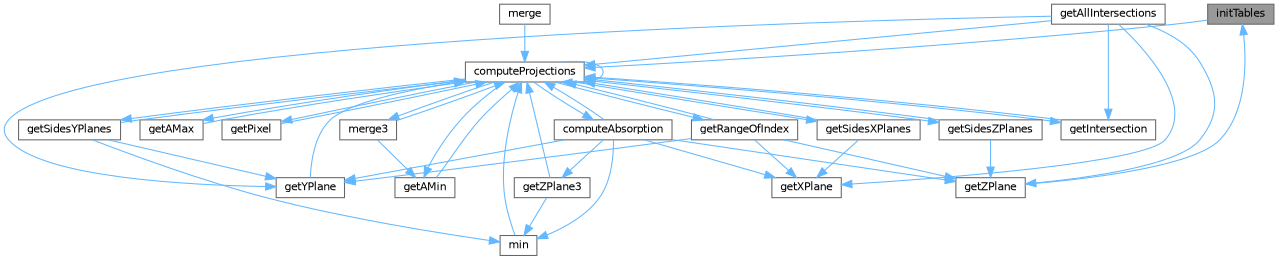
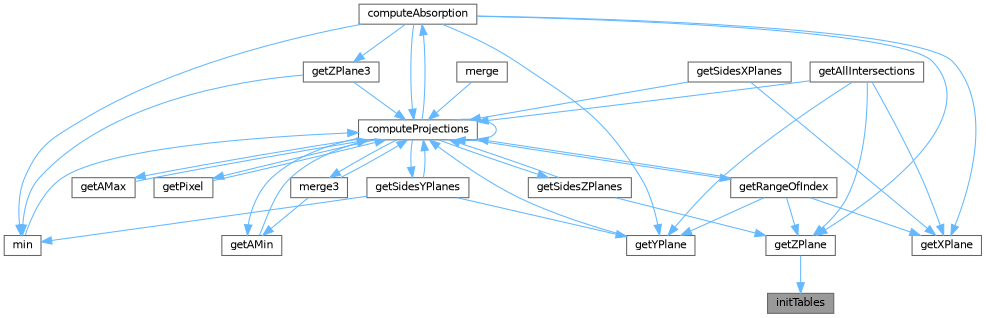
(902, 48) -> none
(690, 101) -> none
(1108, 130) -> none
